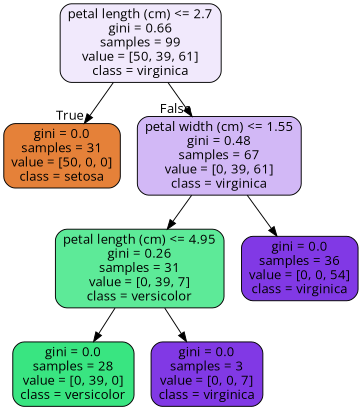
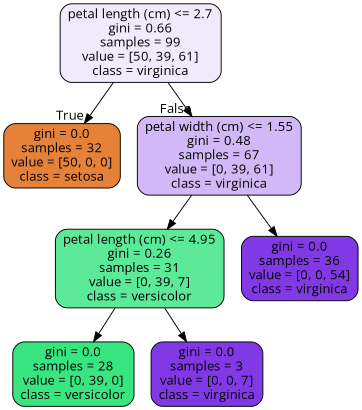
(62, 156) -> (62, 156)
